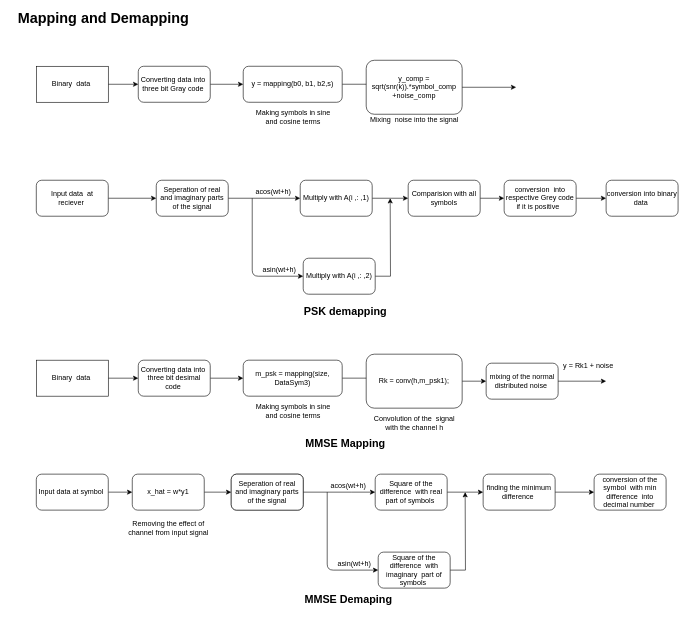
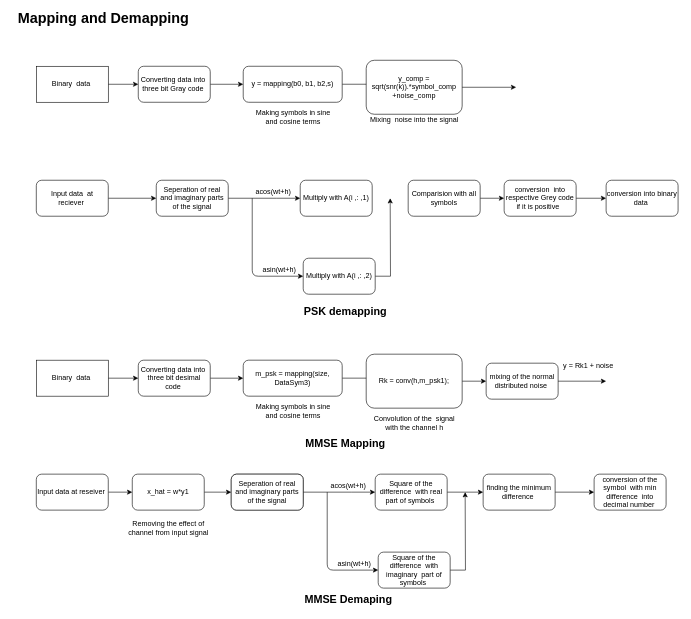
(402, 198) -> none
(72, 492) -> (72, 492)
